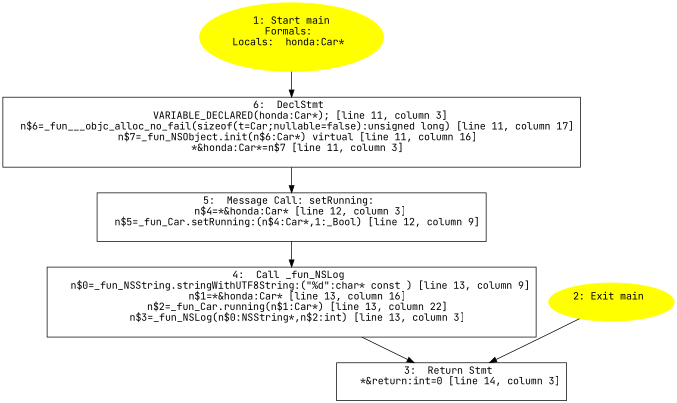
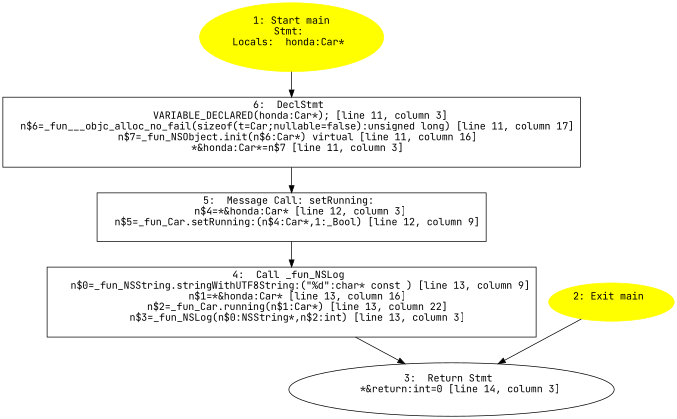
(292, 37) -> (292, 37)
(452, 382) -> (452, 390)
